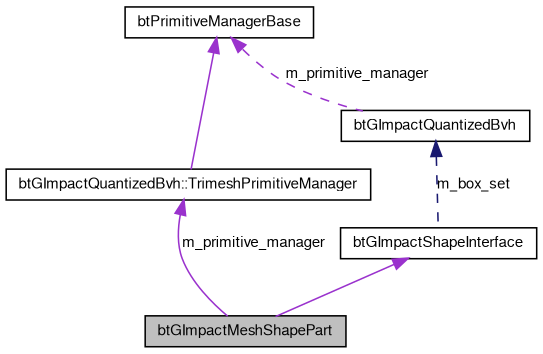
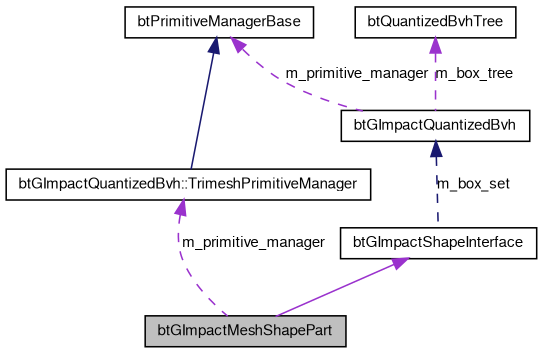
none -> (436, 22)
(202, 111) -> (202, 111)
(189, 272) -> (189, 272)
